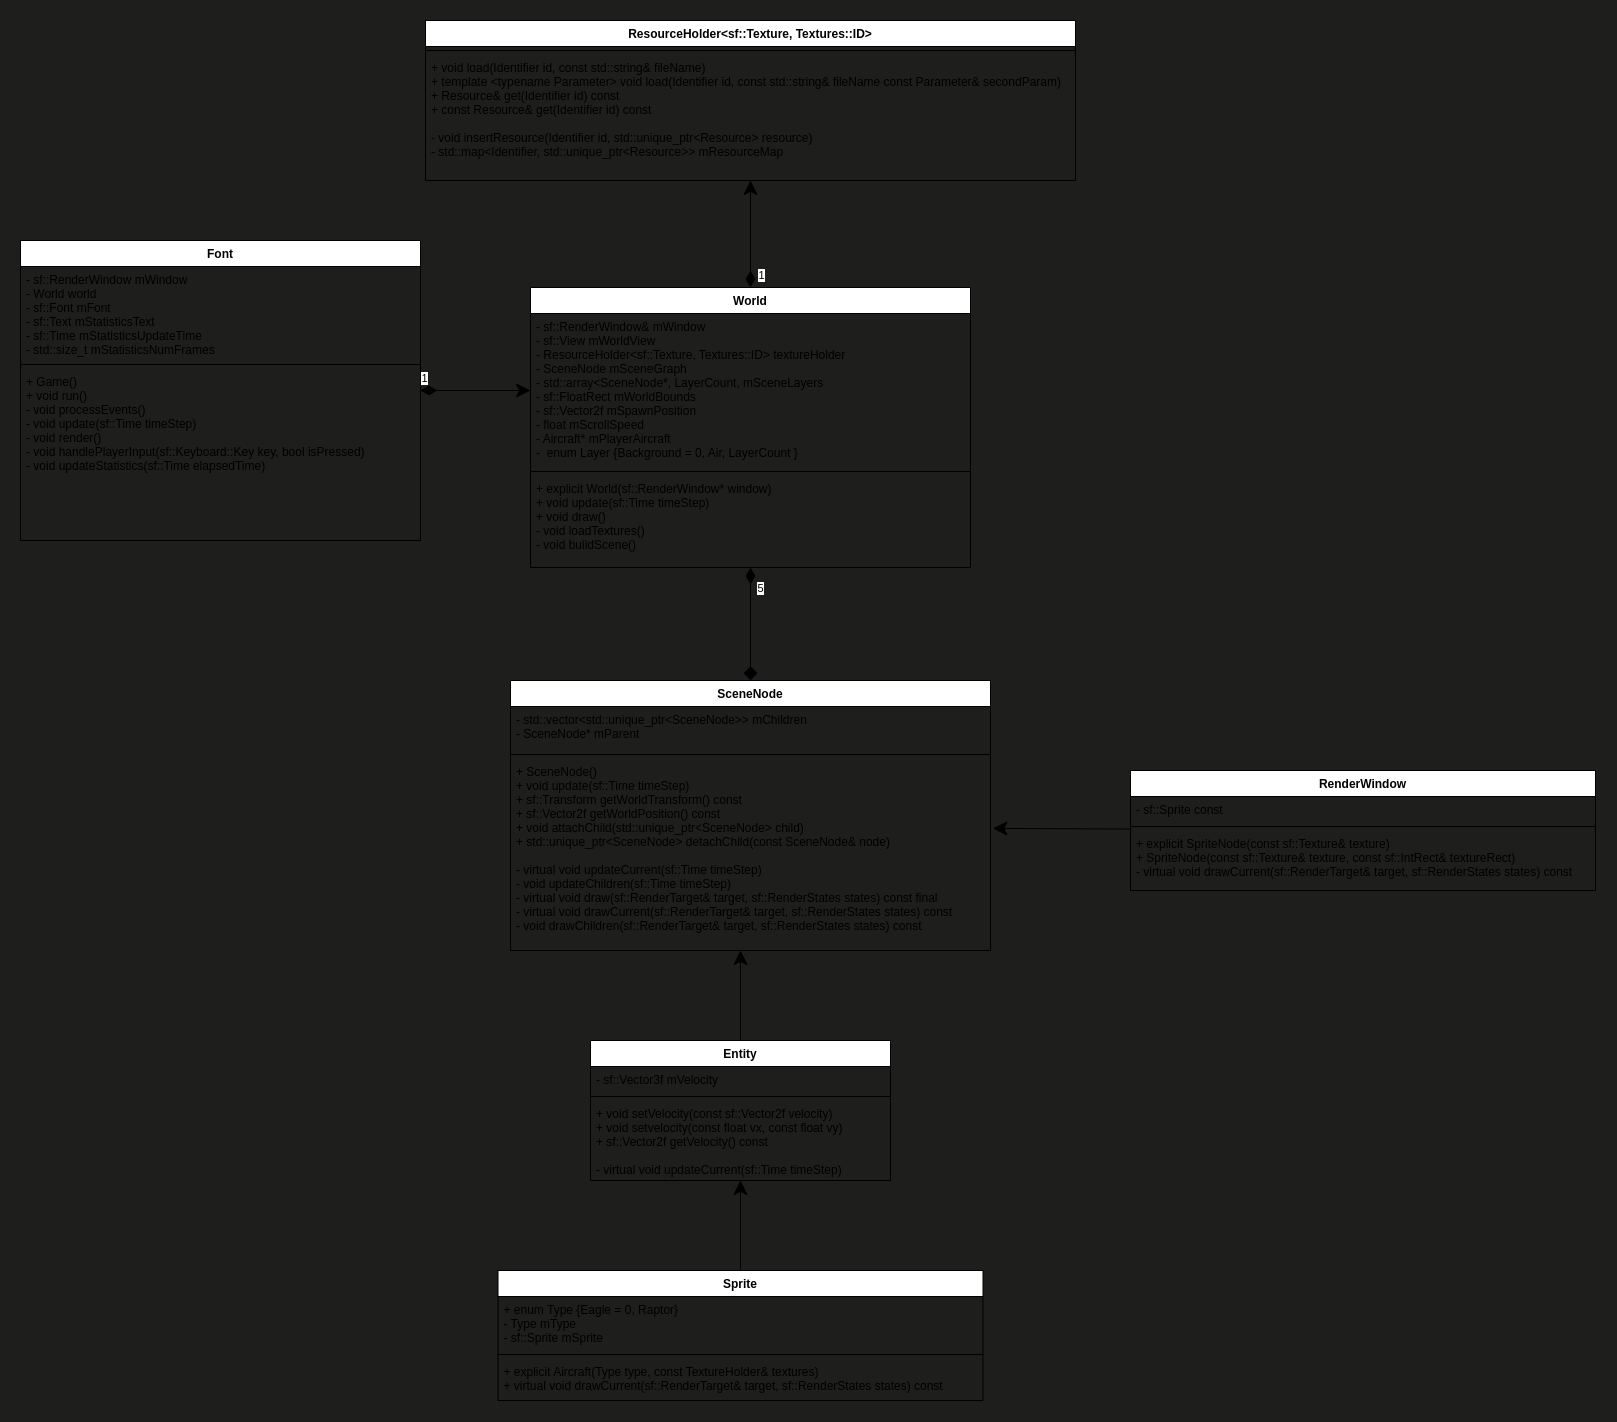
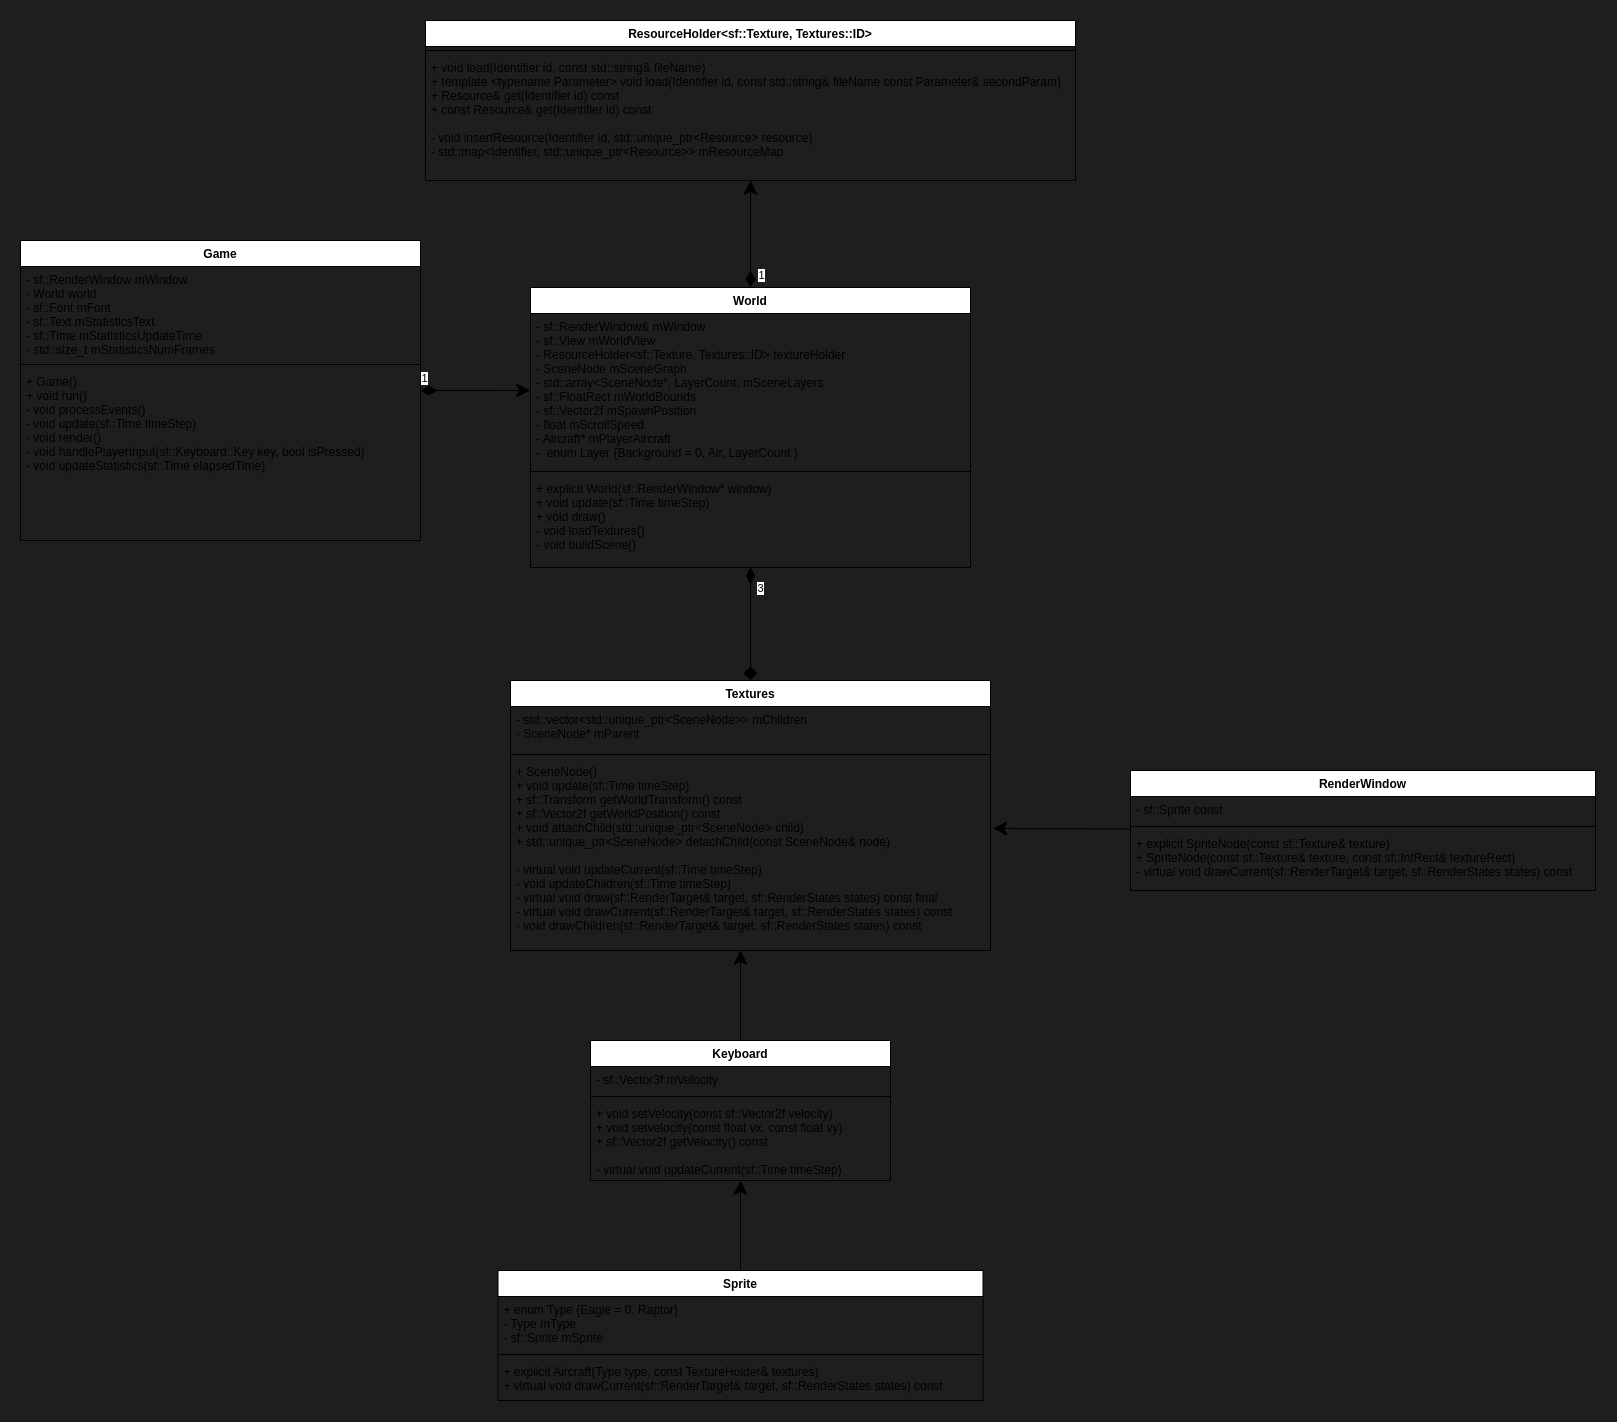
(220, 254) -> (220, 254)
(761, 589) -> (761, 589)
(750, 694) -> (750, 694)
(740, 1054) -> (740, 1054)
